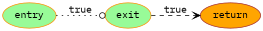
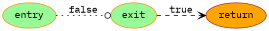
(81, 10) -> (83, 10)
